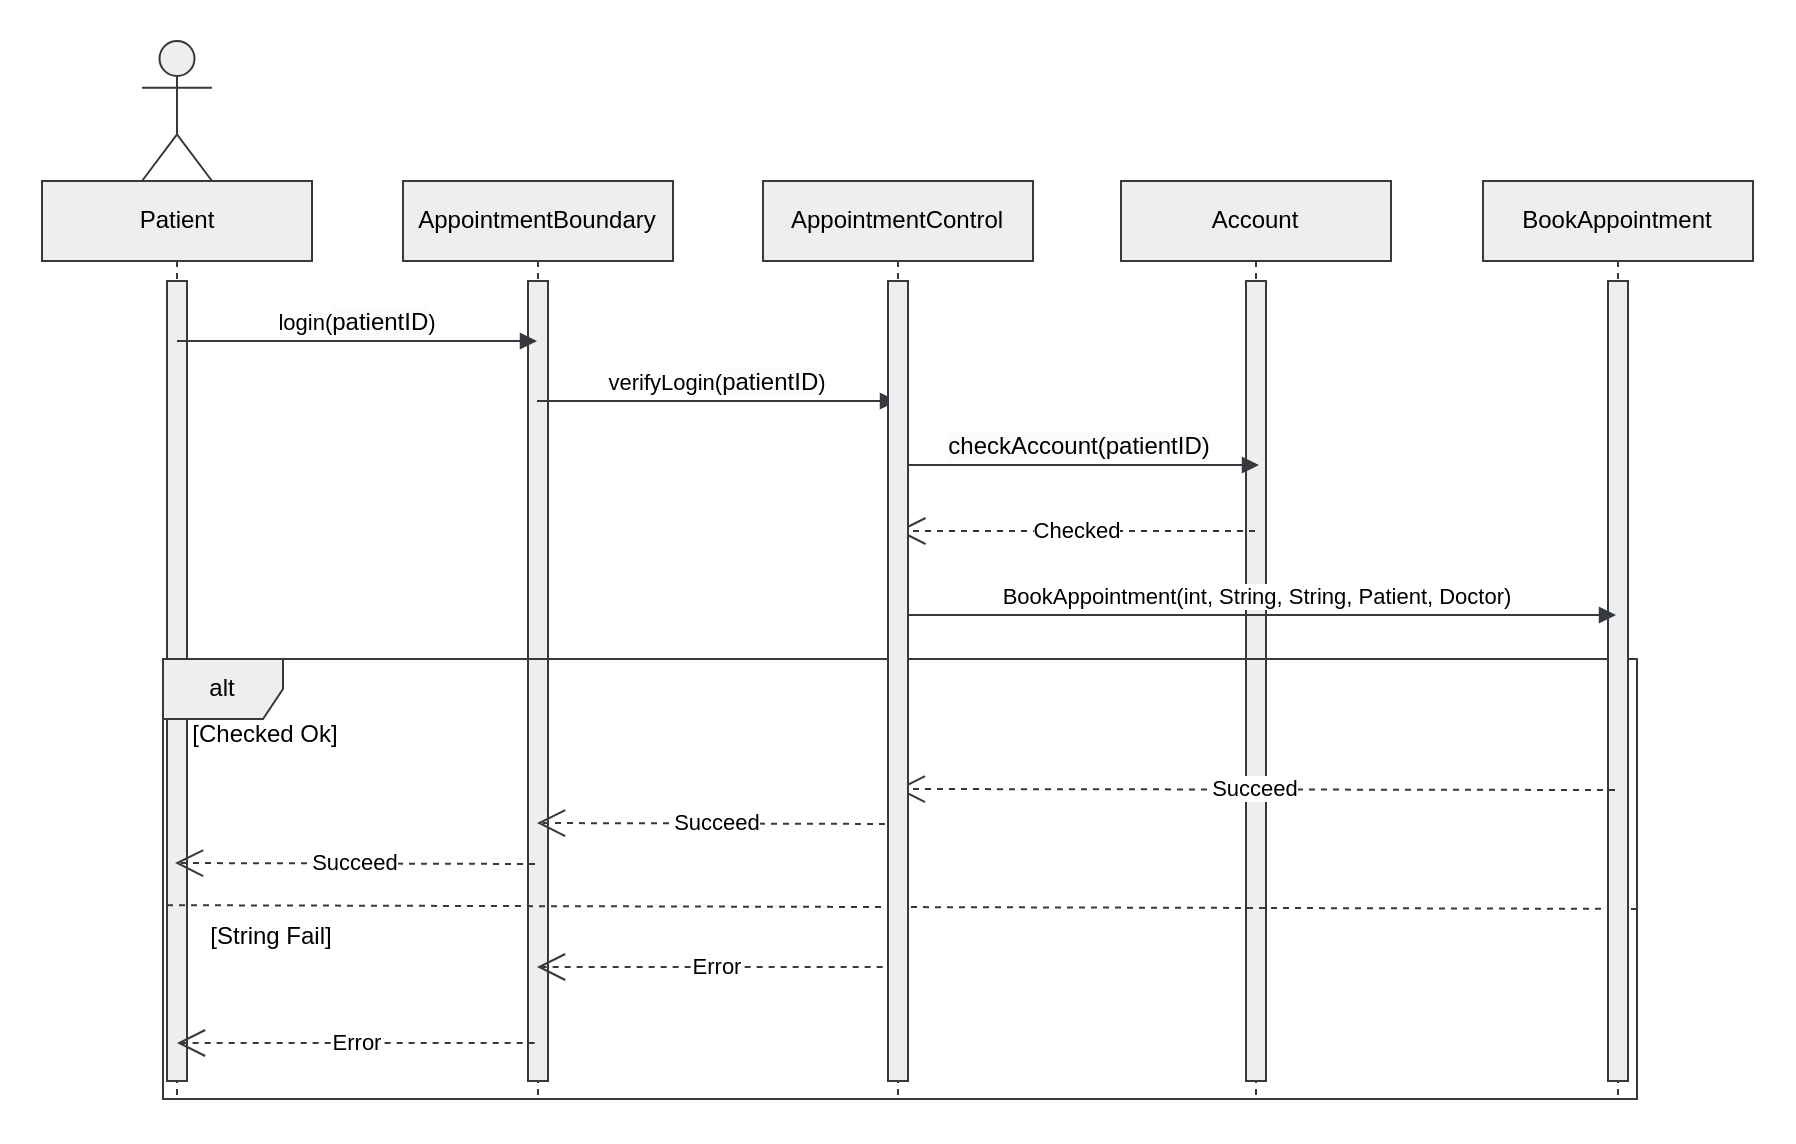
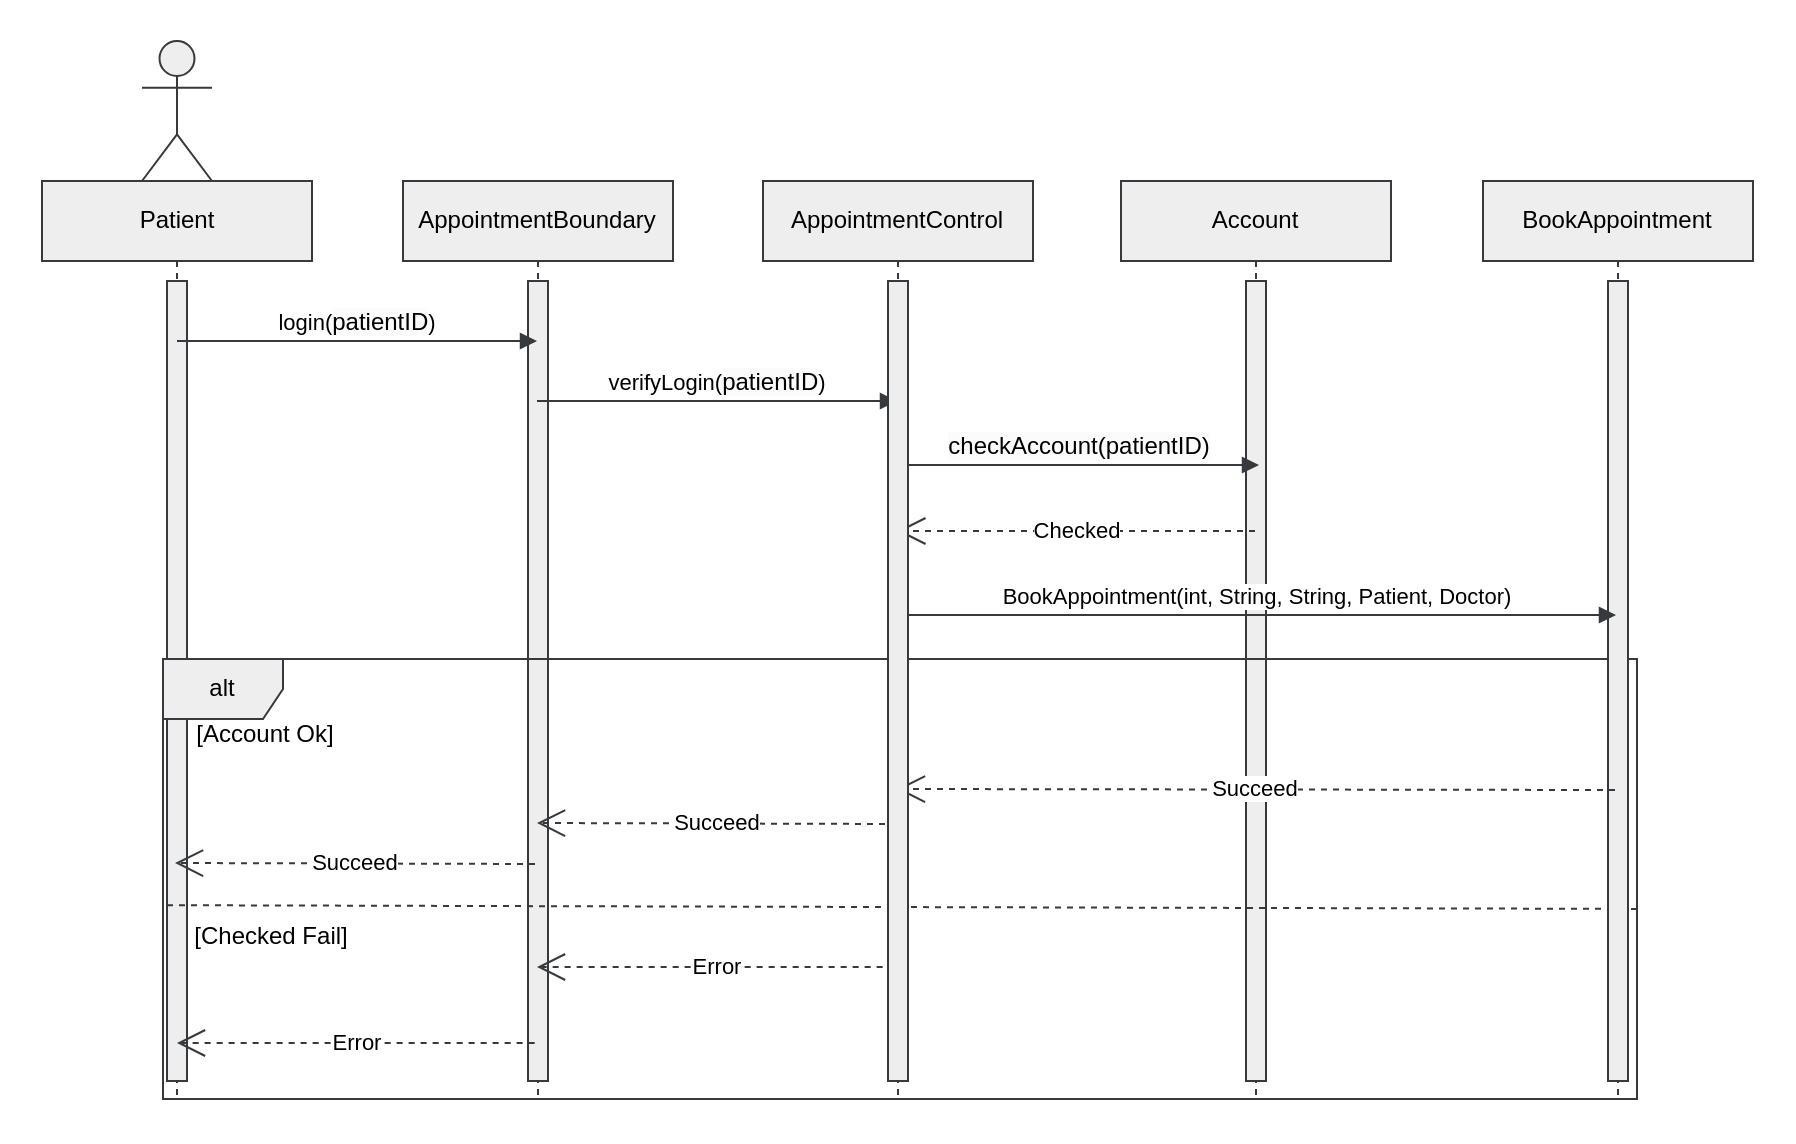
(266, 735) -> (266, 735)
(272, 937) -> (272, 937)
